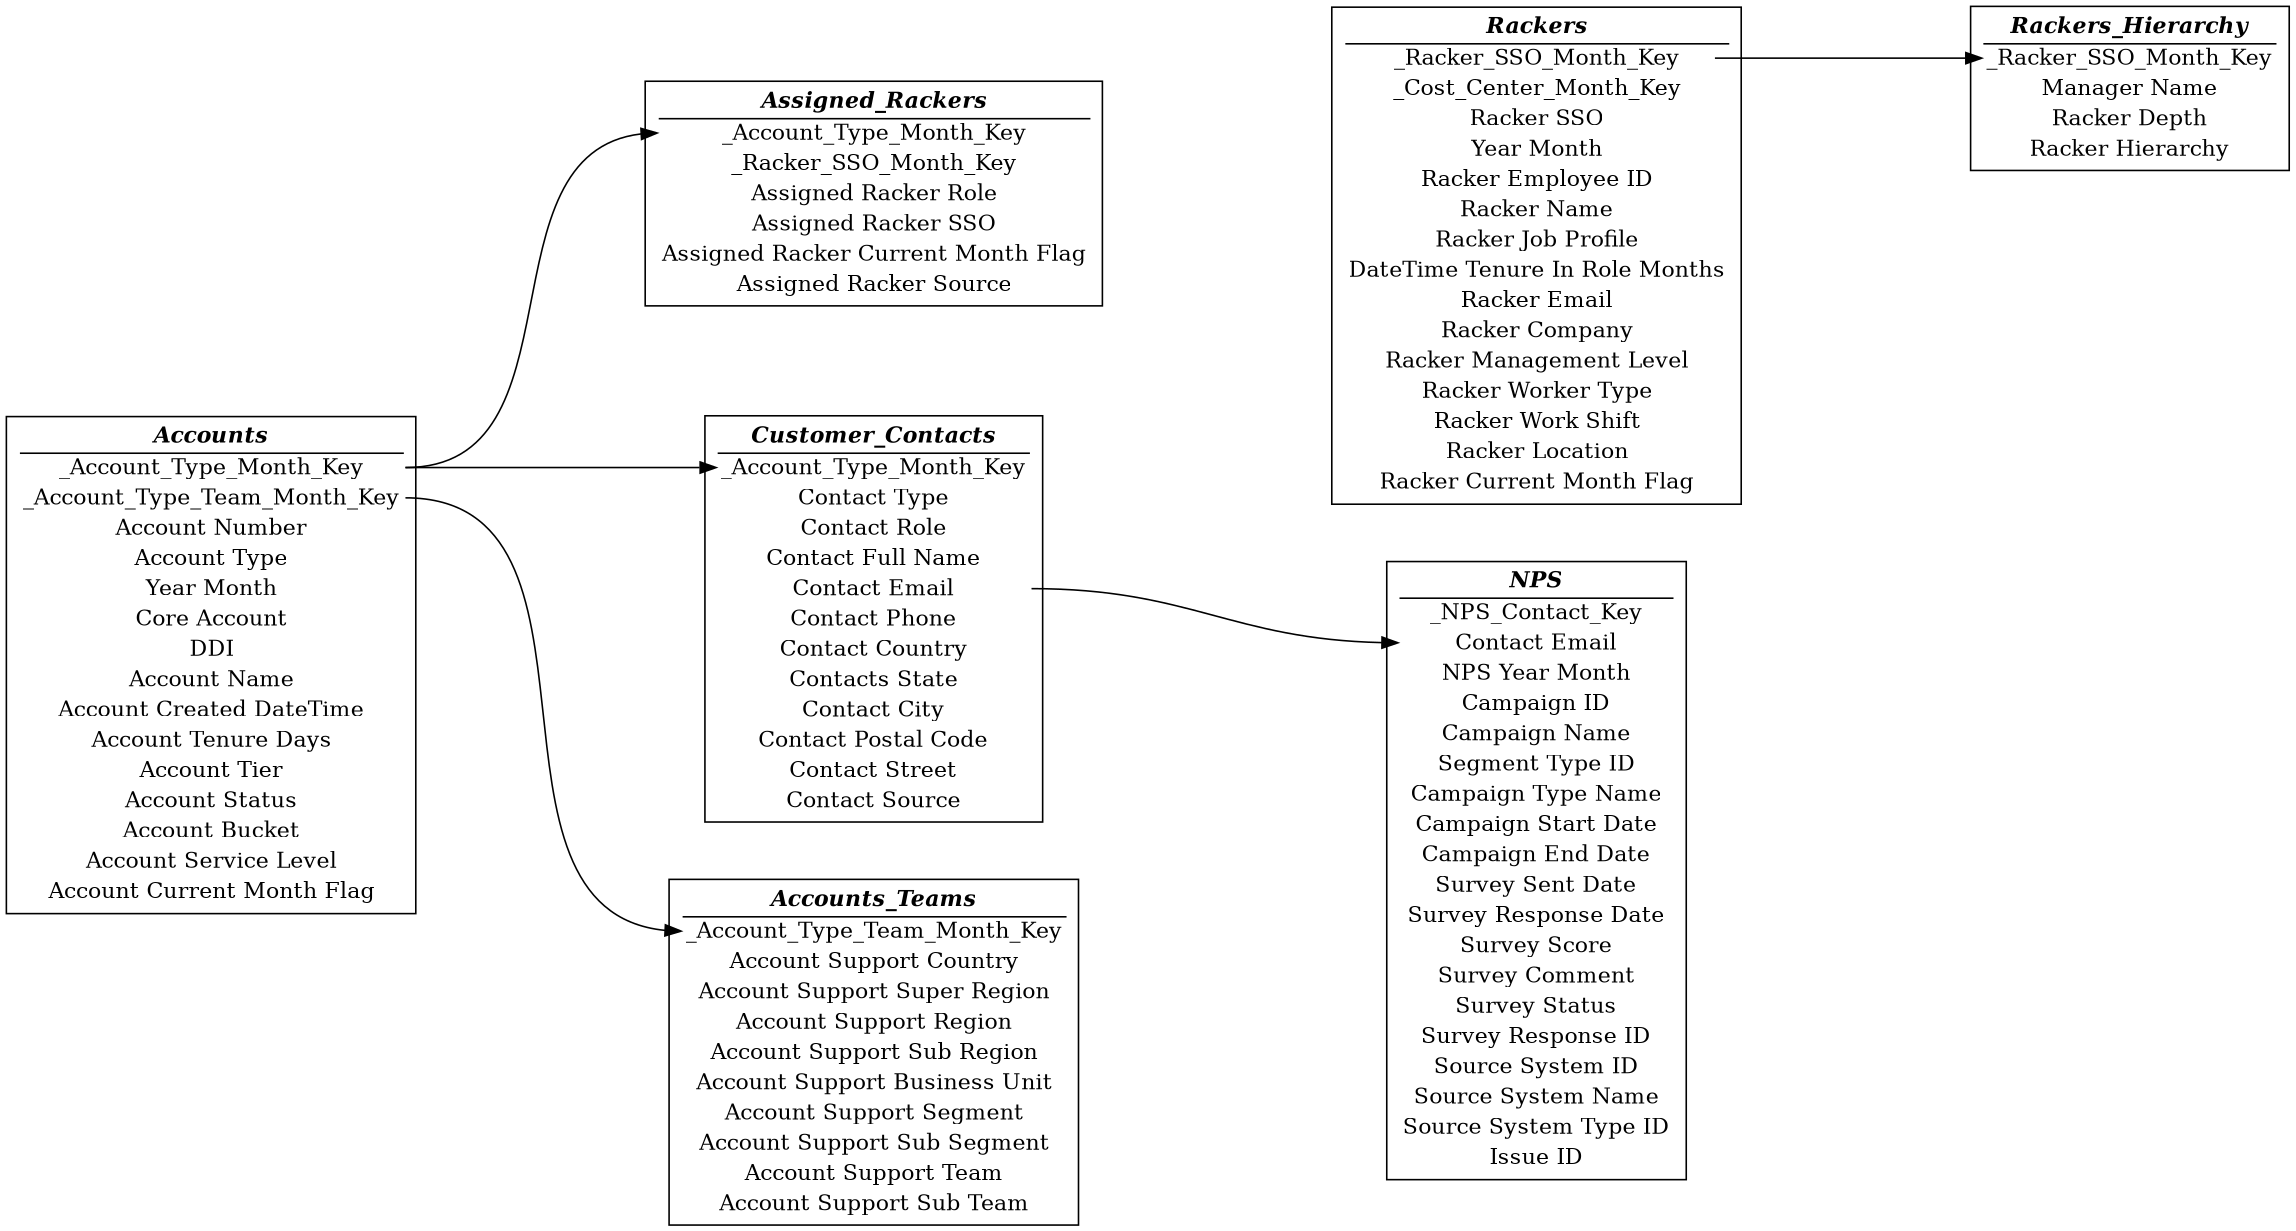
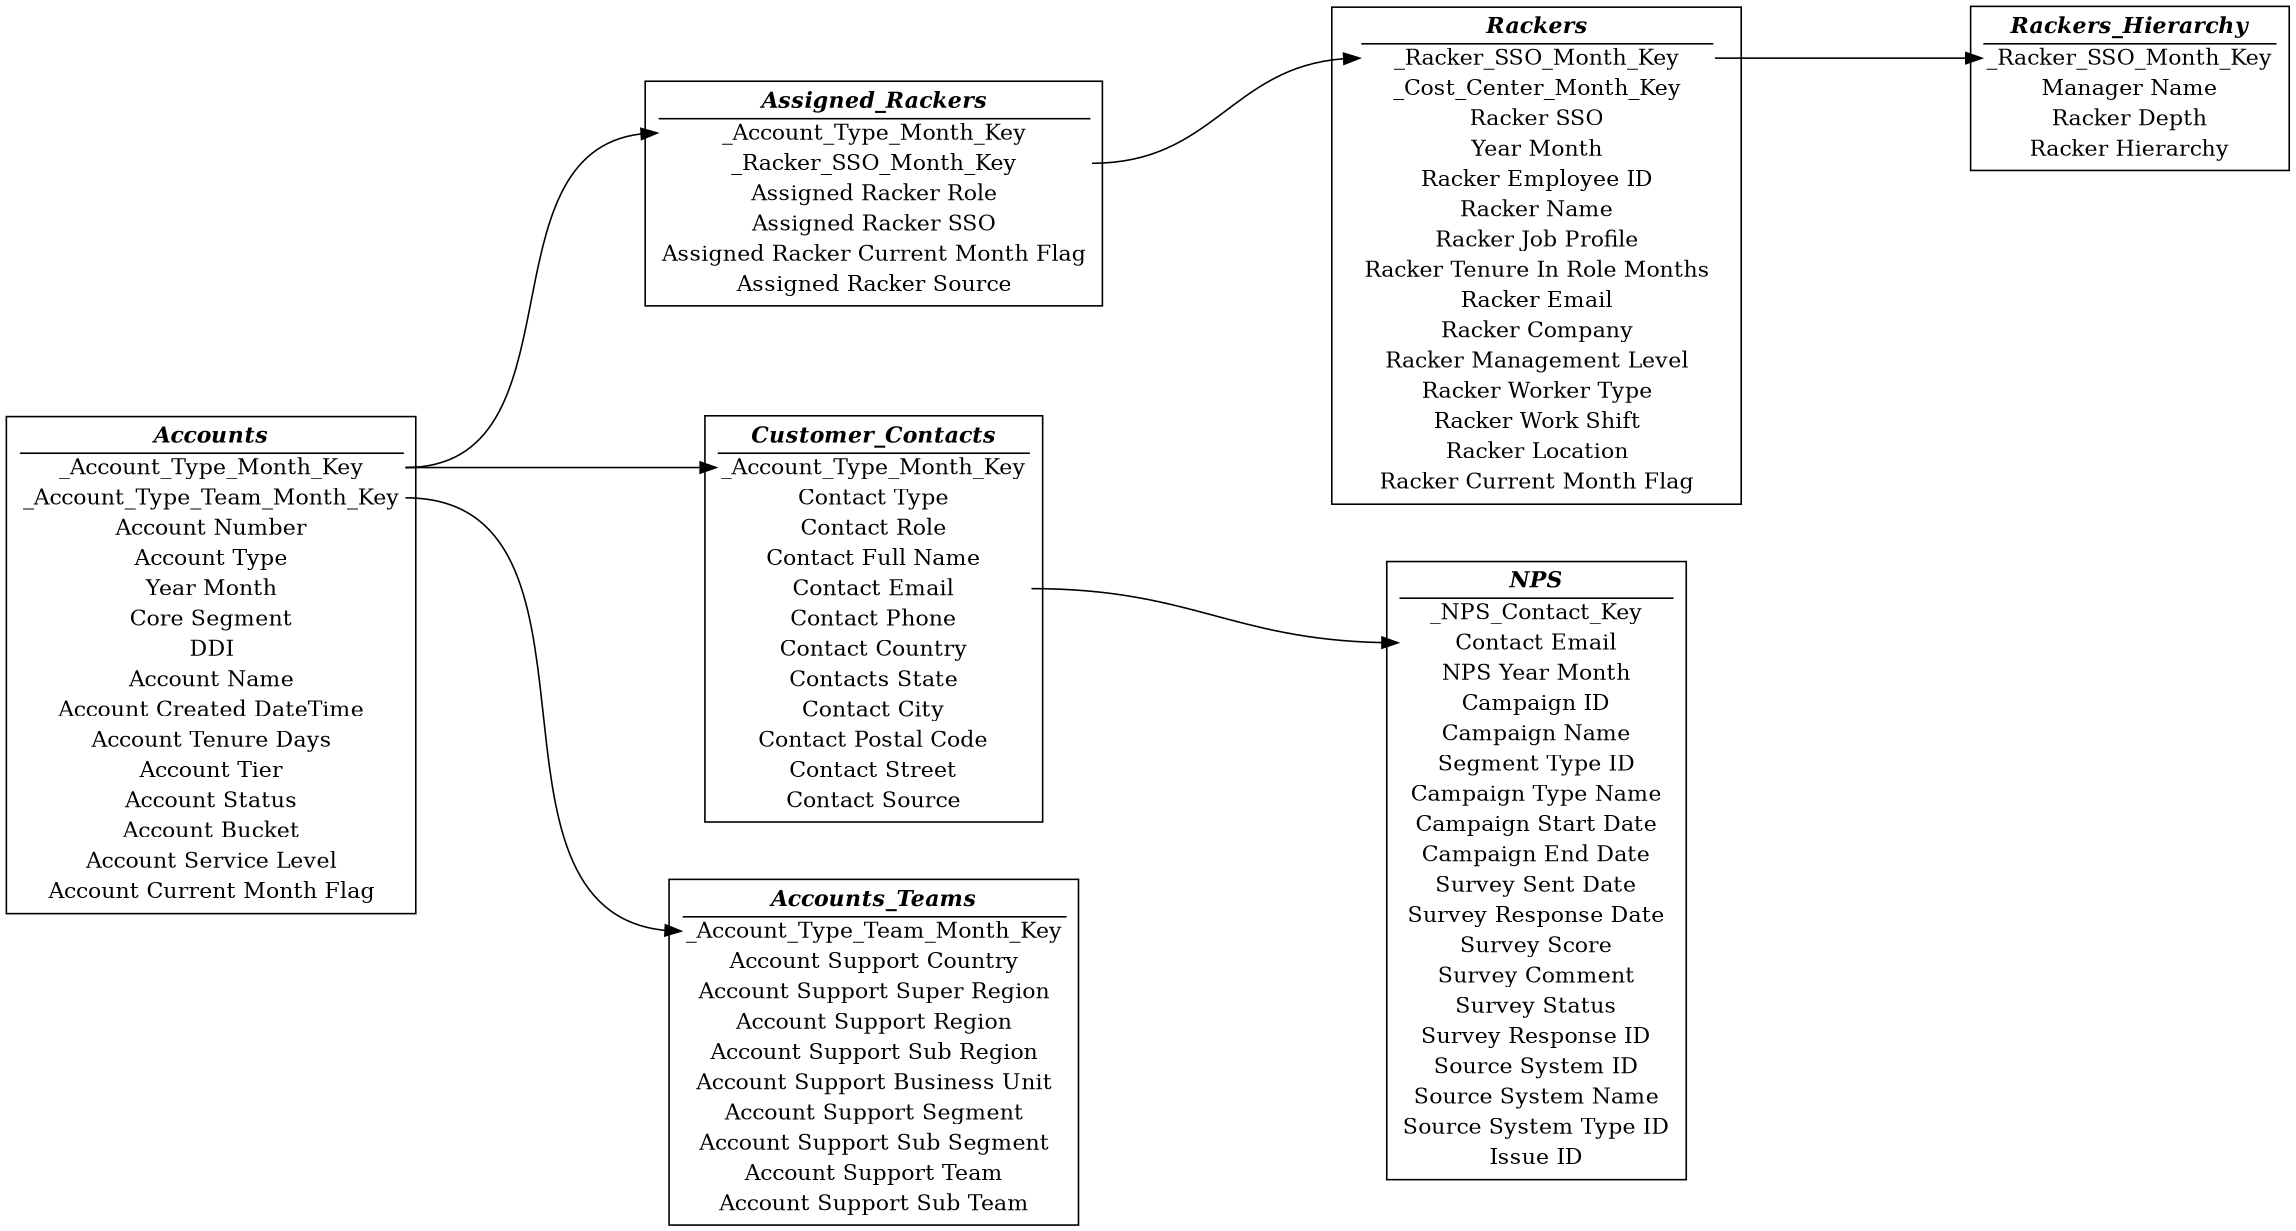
none -> (1219, 116)
(1537, 270) -> (1537, 270)
(212, 619) -> (212, 619)
